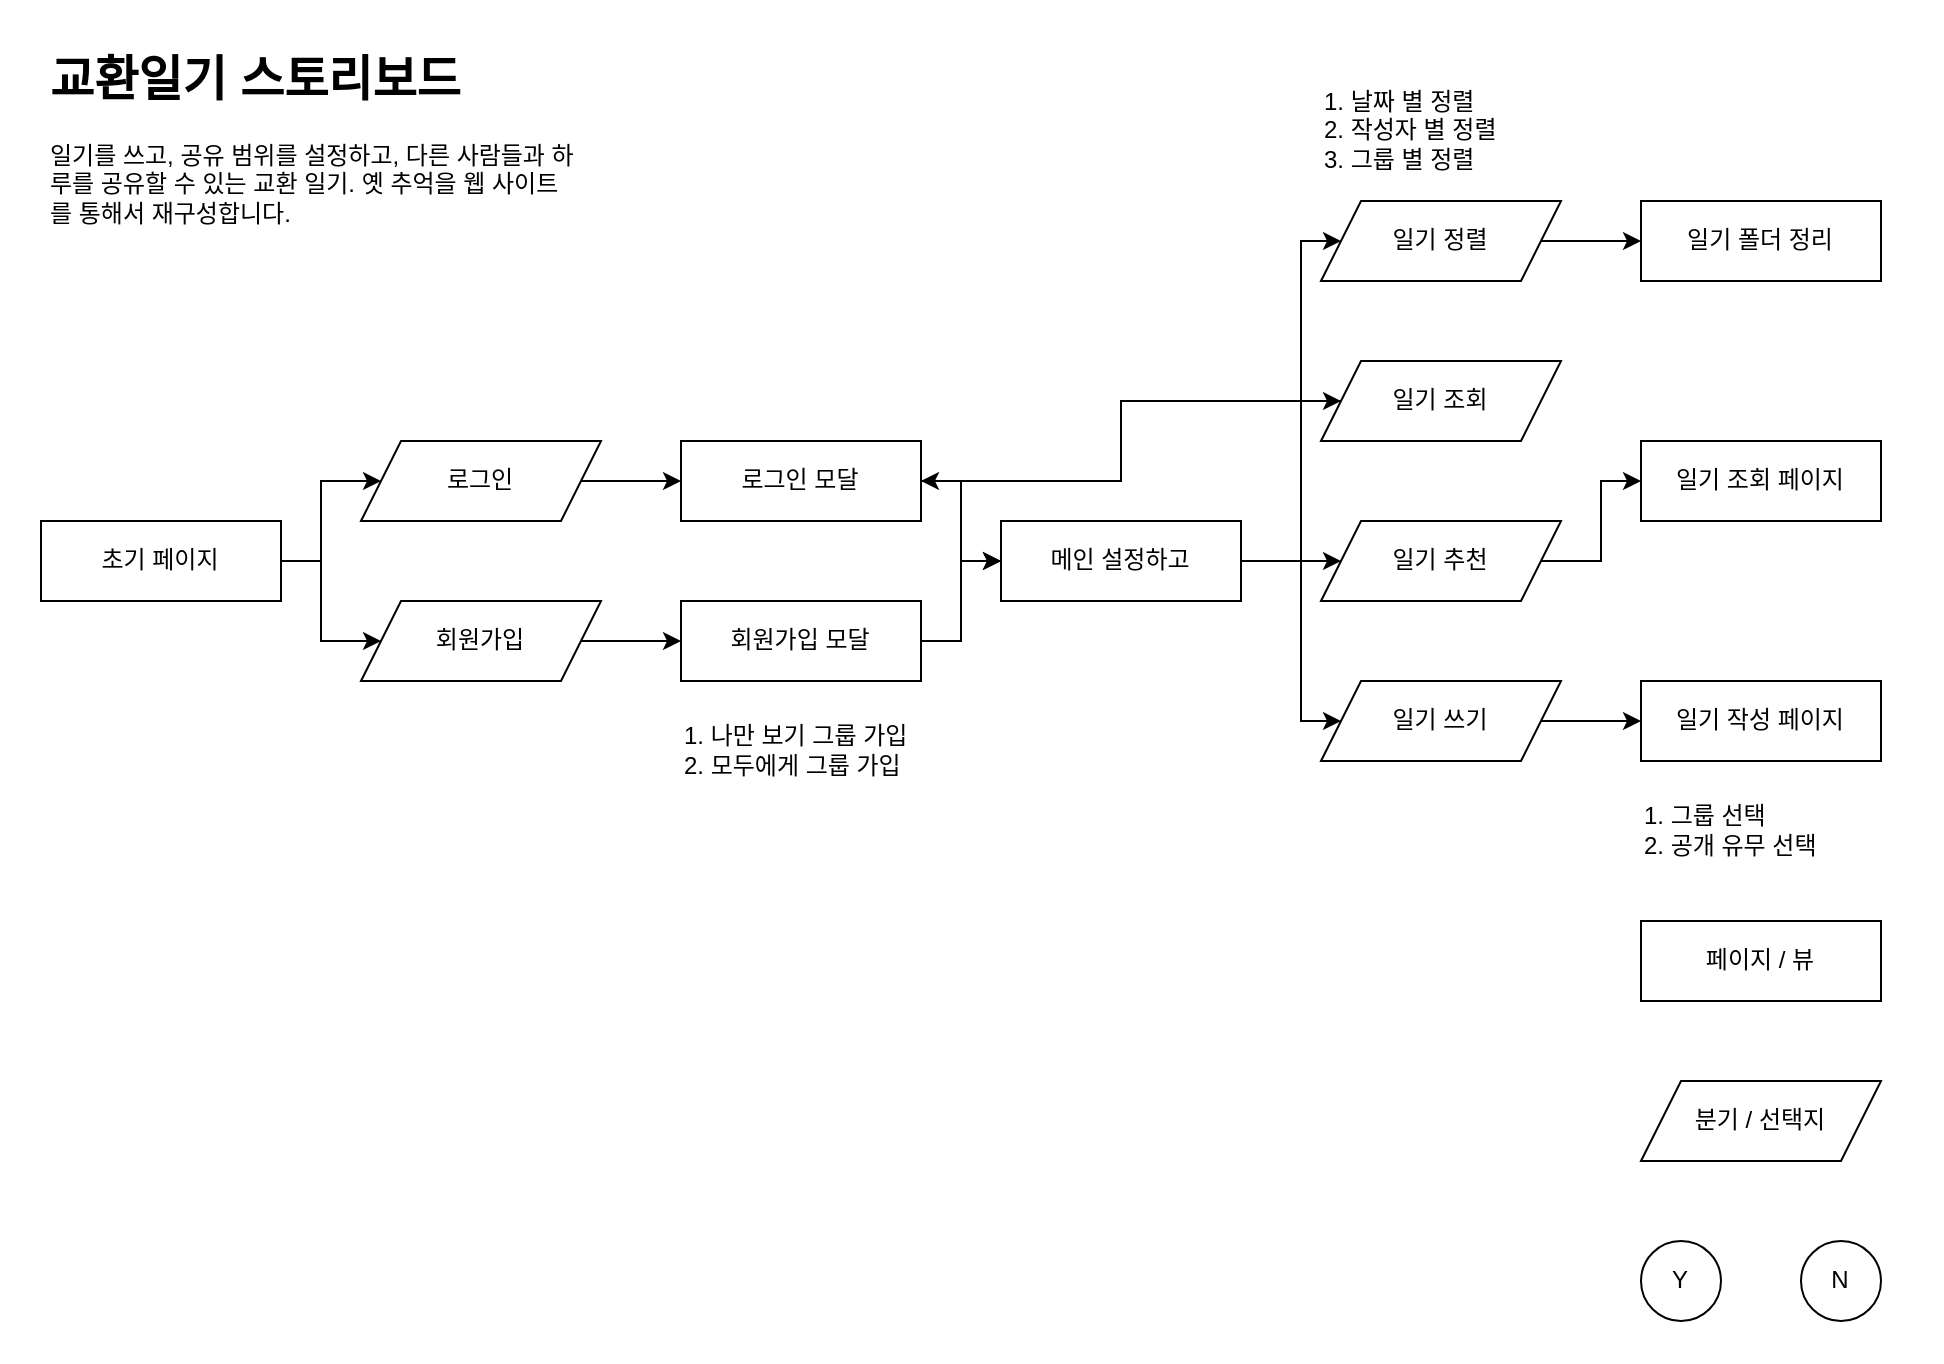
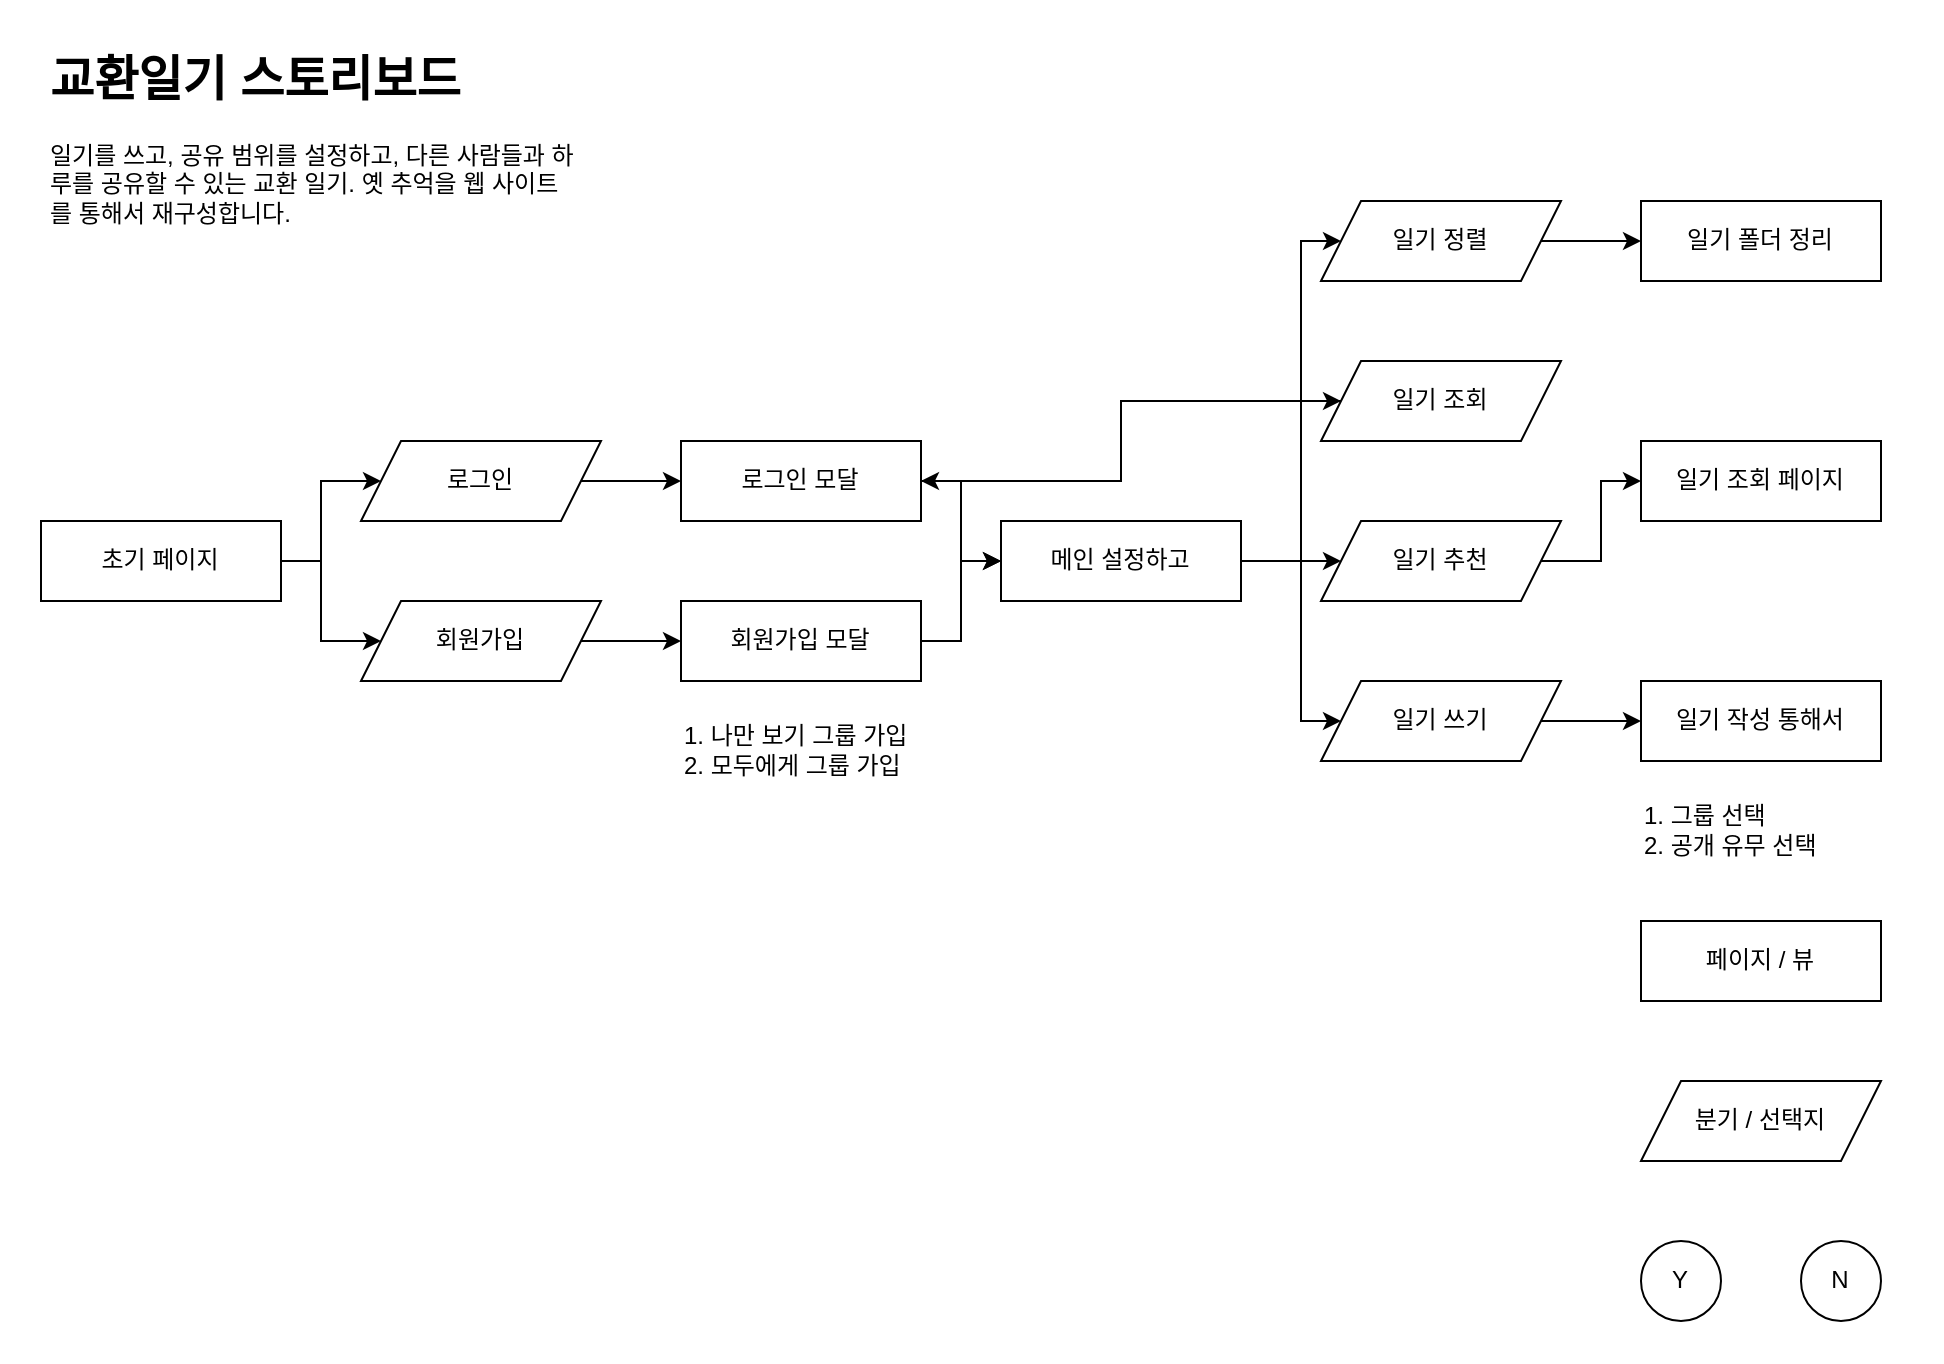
(1451, 131) -> none
(1761, 721) -> (1761, 721)
